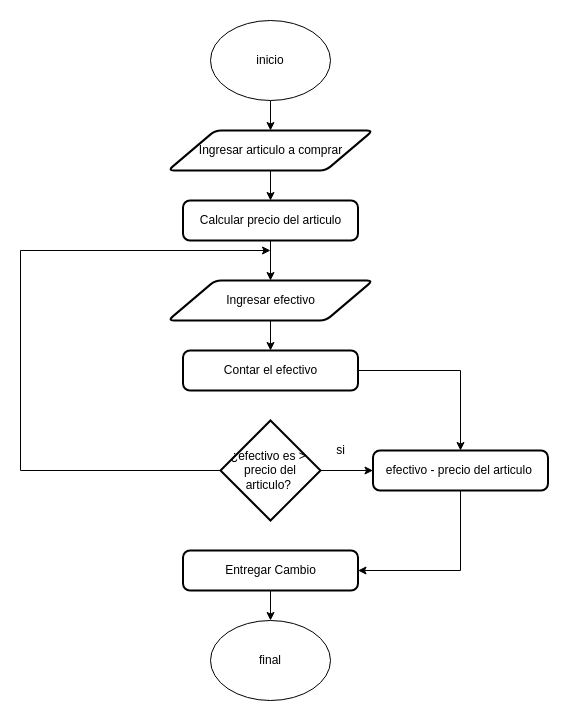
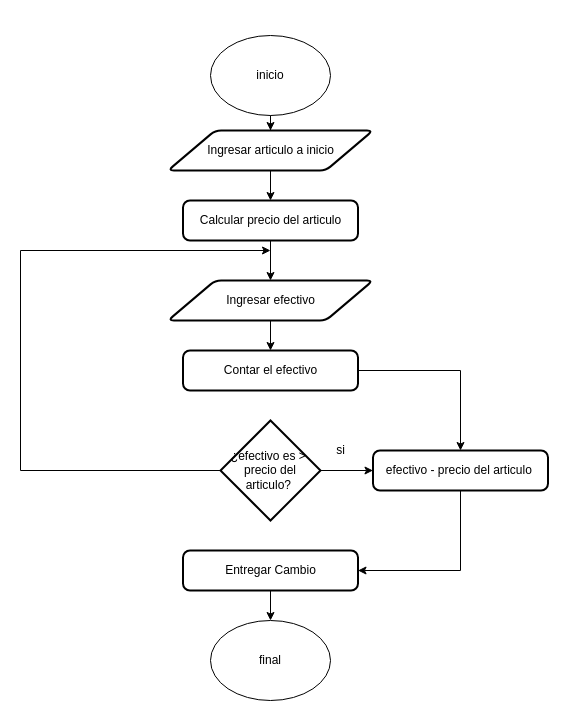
(271, 61) -> (271, 76)
(271, 151) -> (271, 151)
